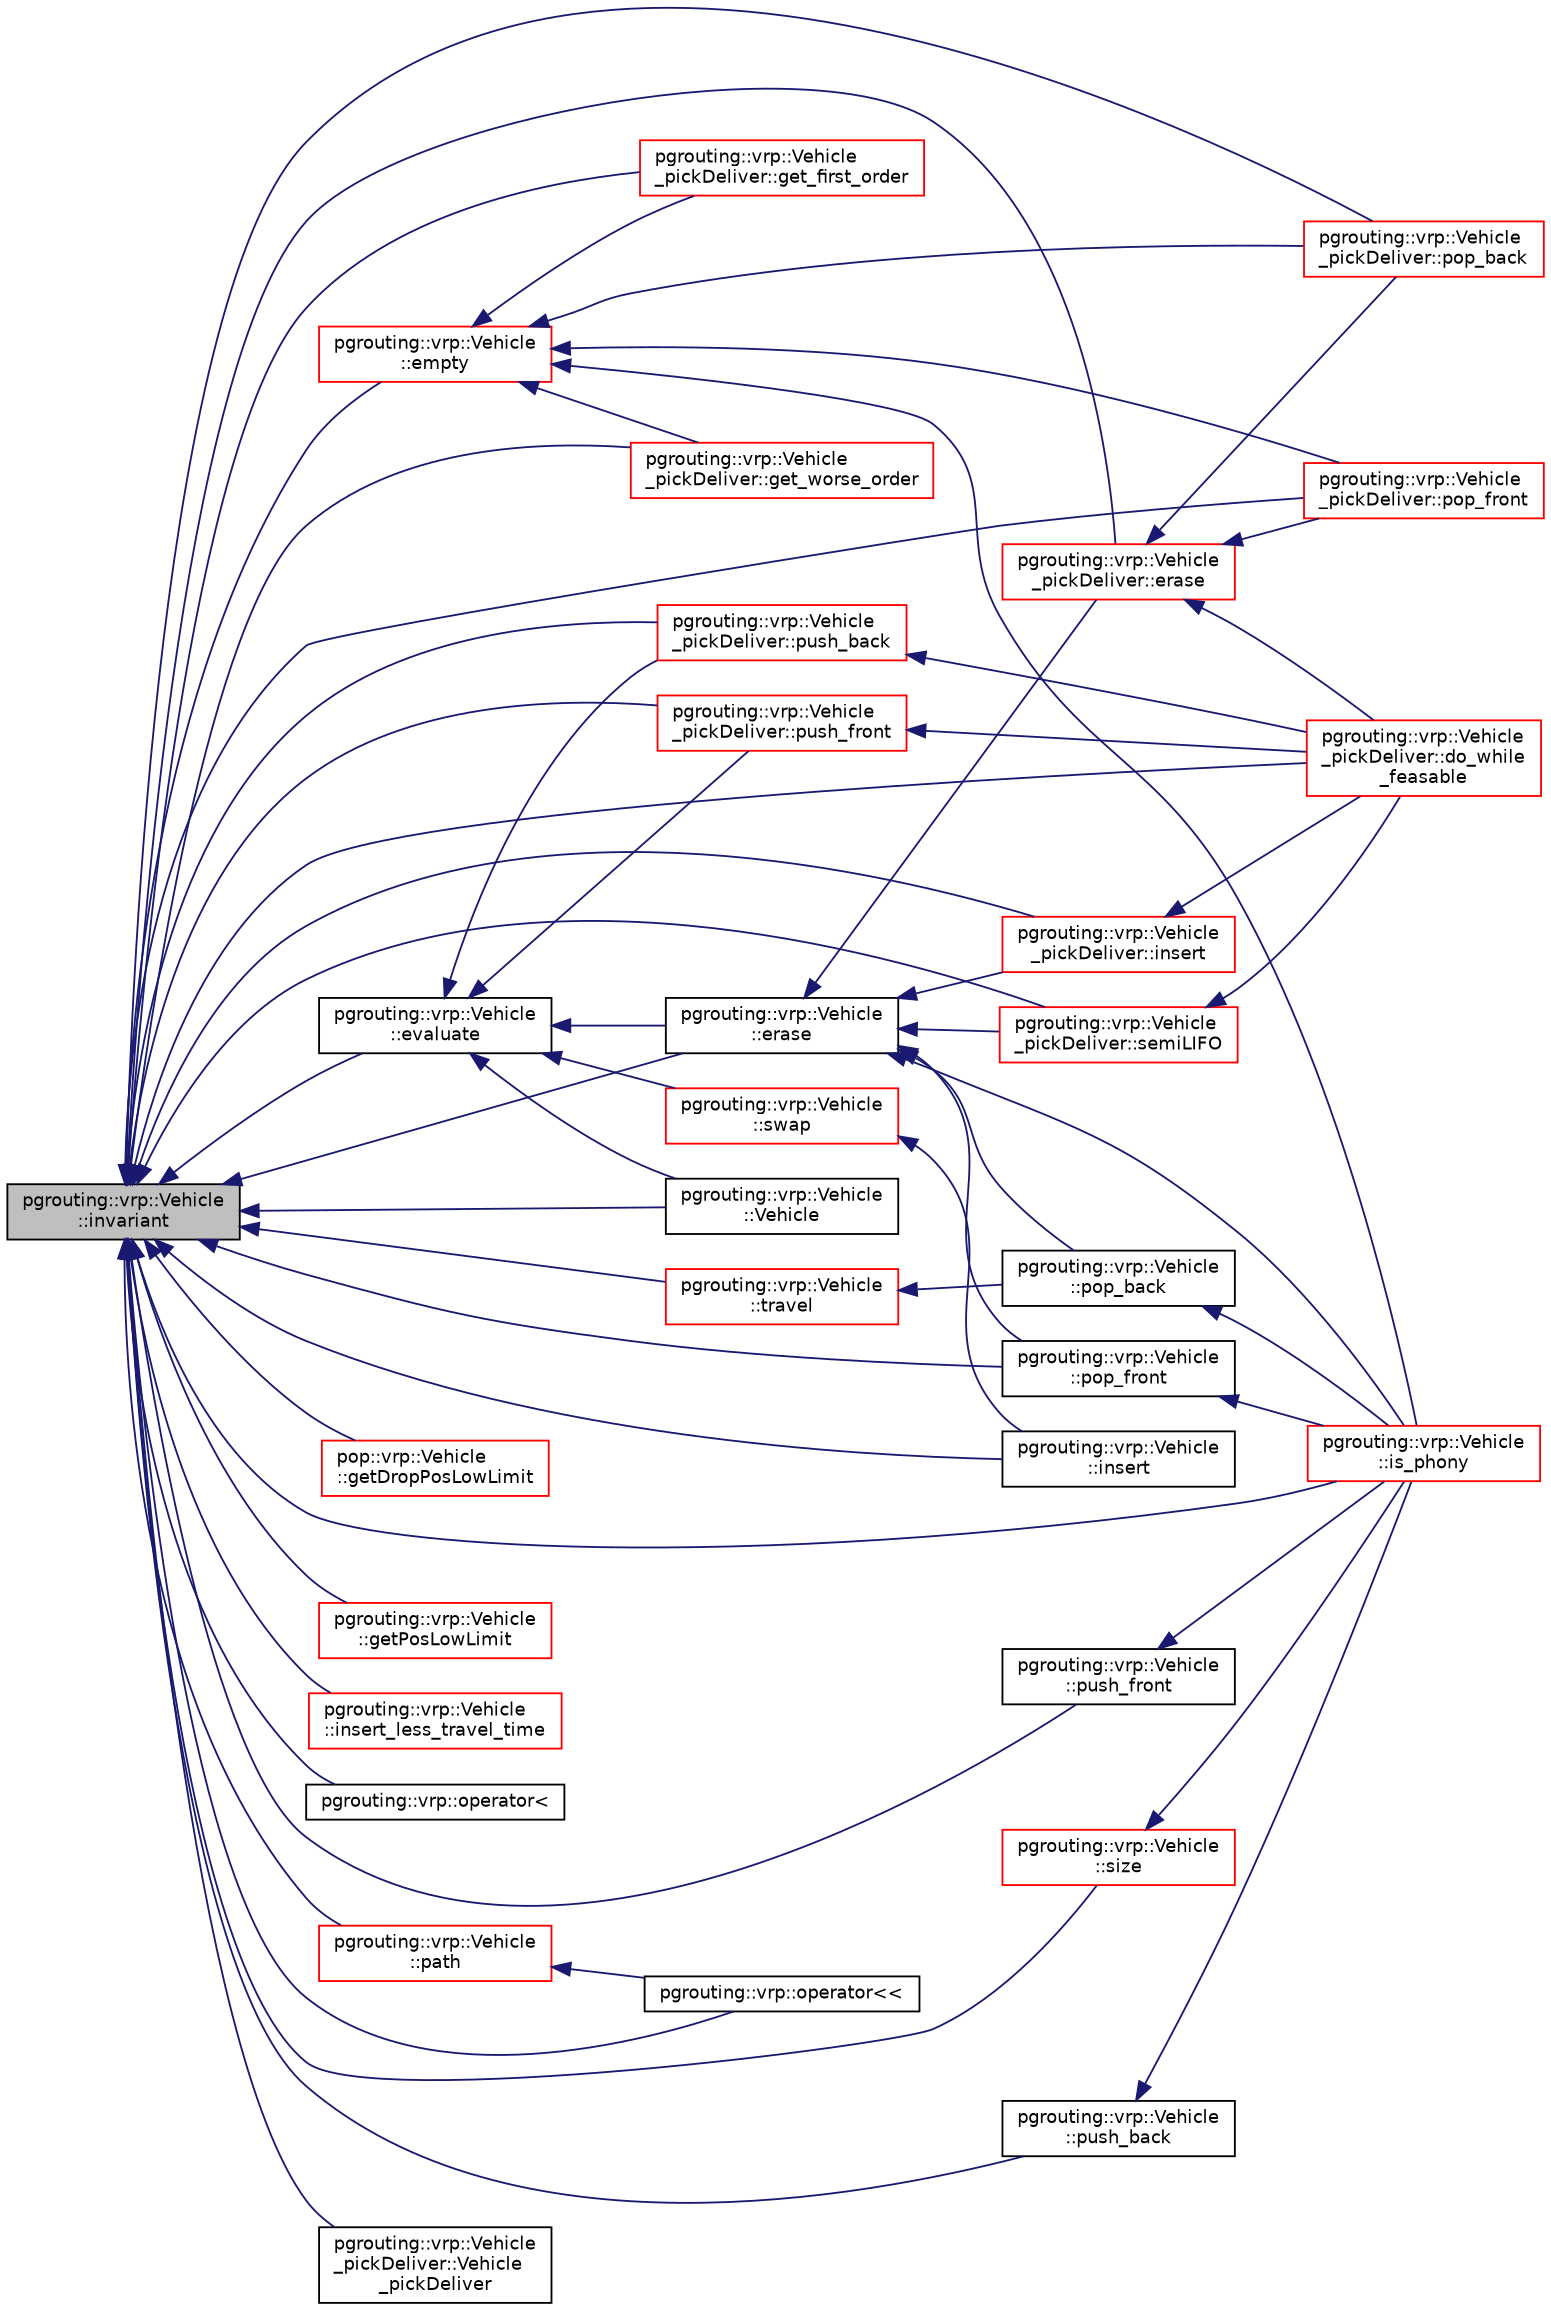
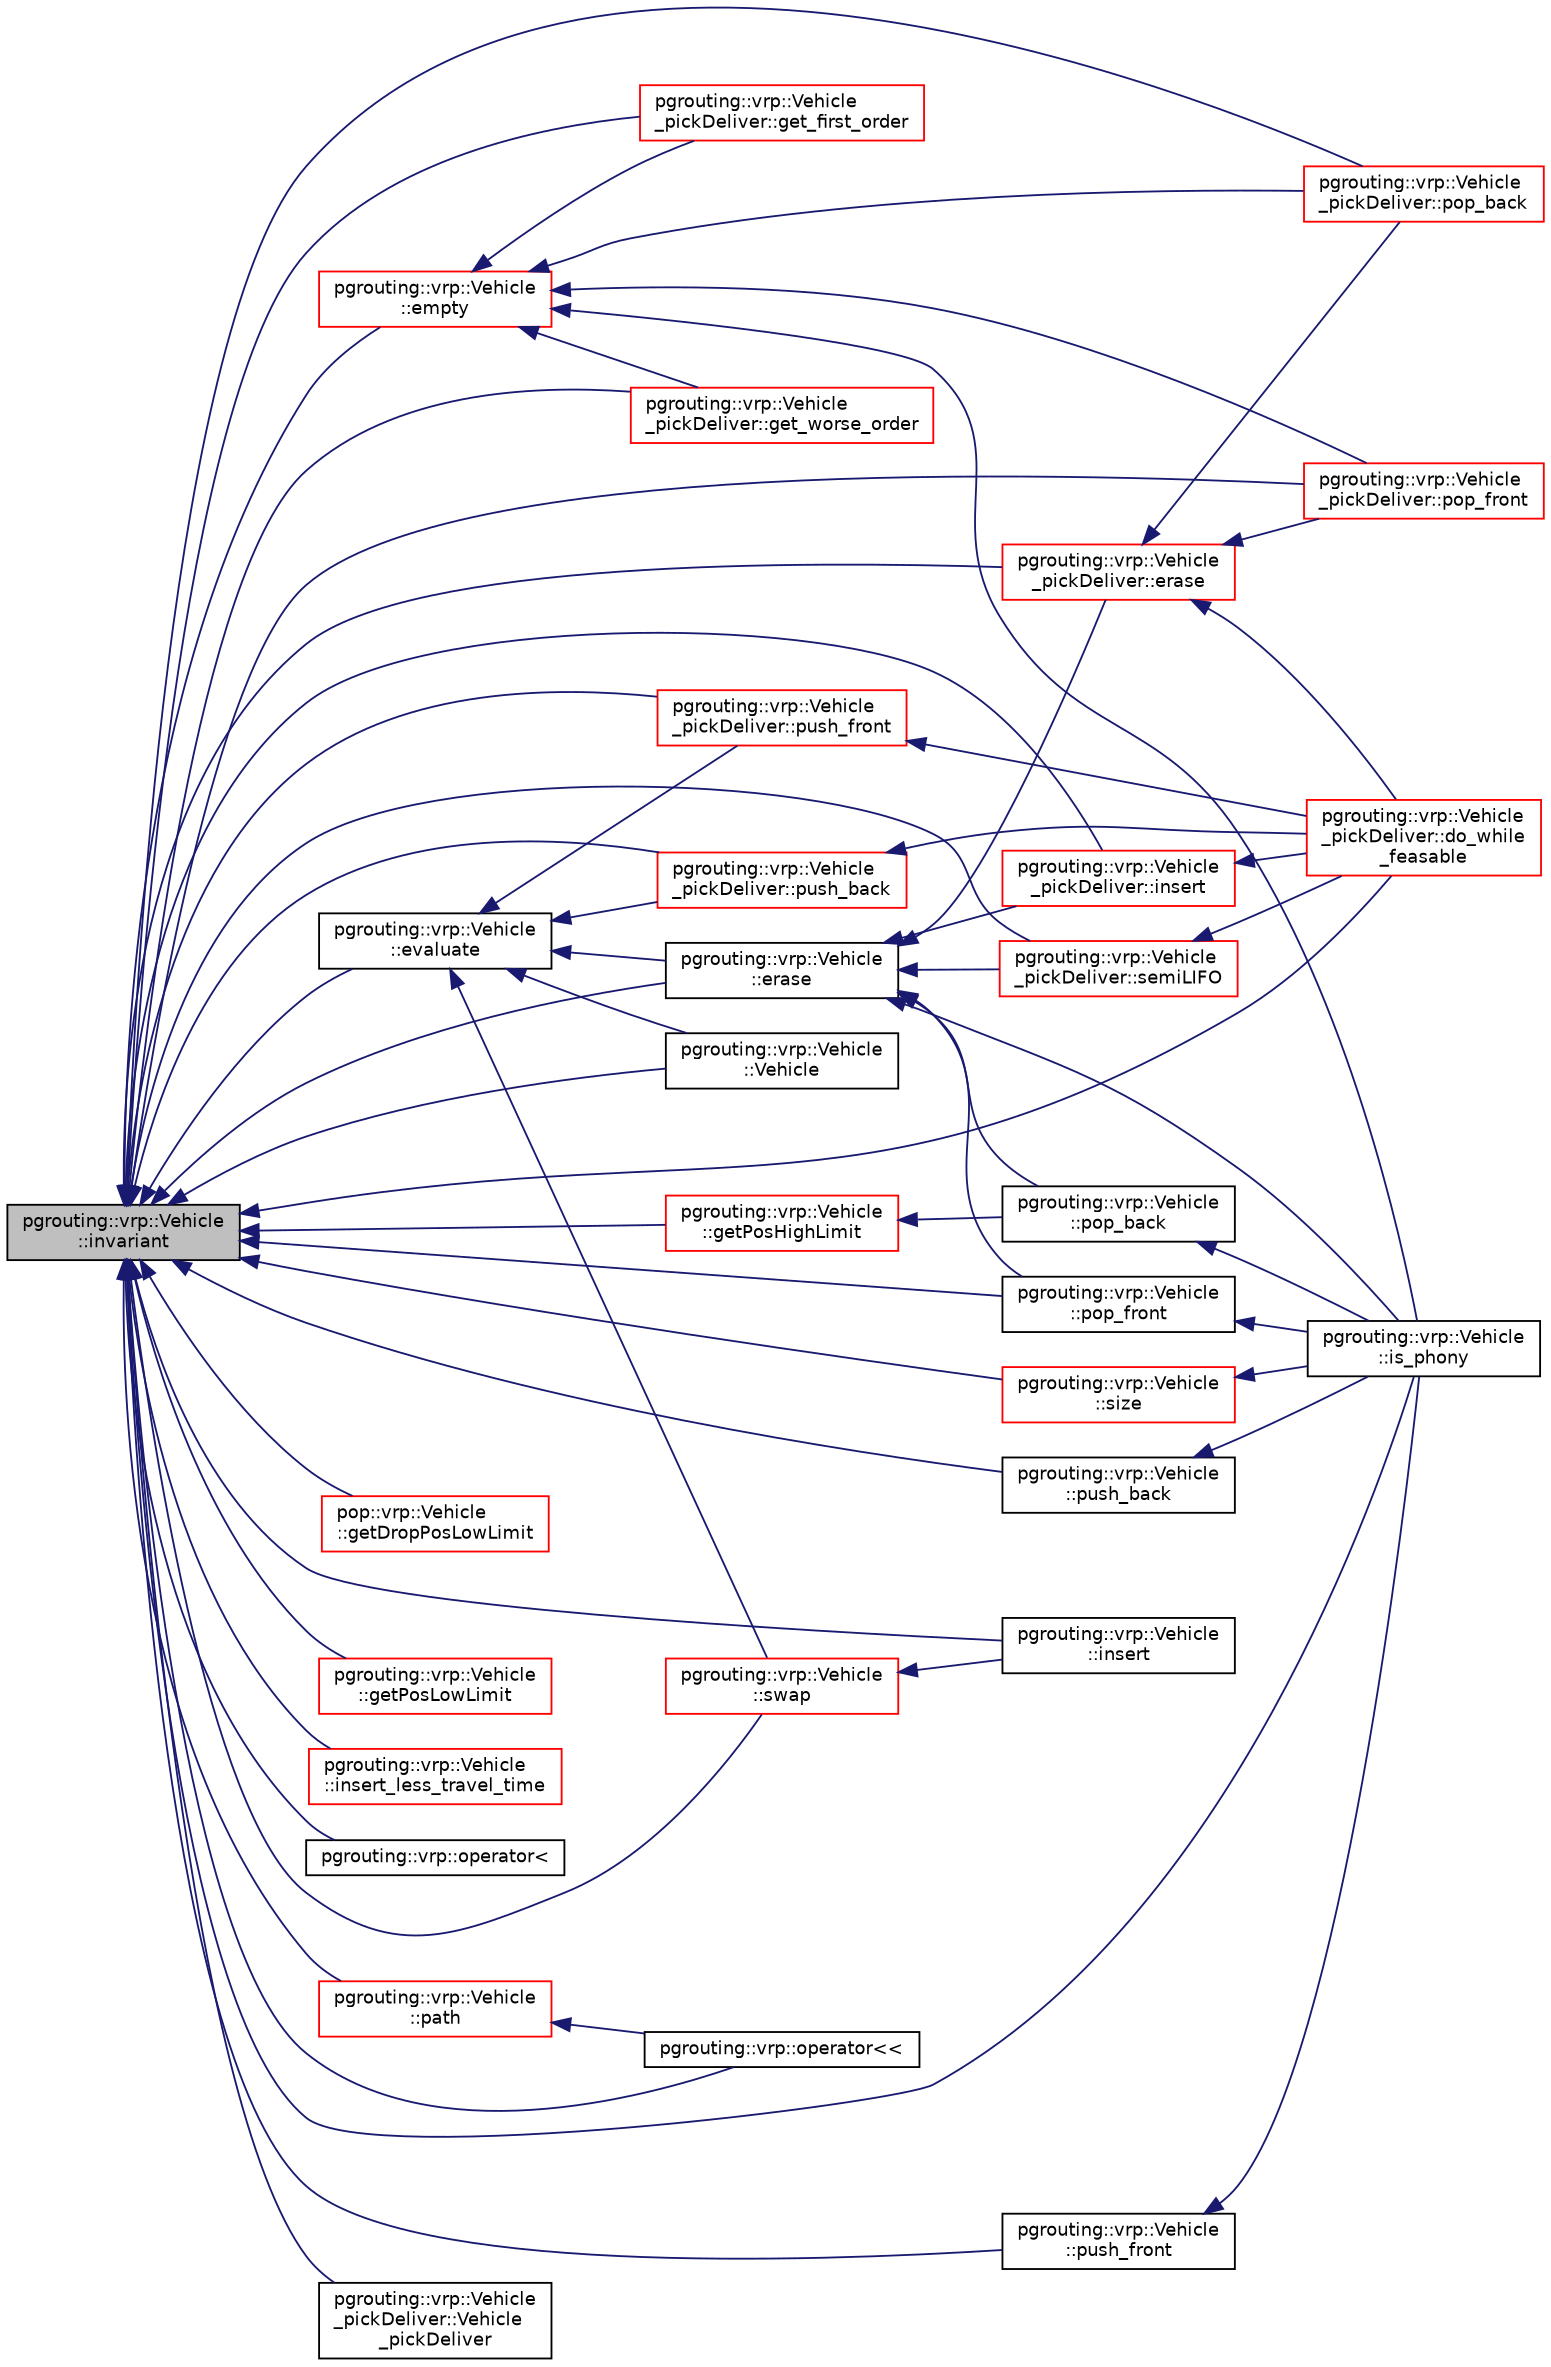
(782, 1297) -> (782, 1223)
(1424, 1453) -> (1424, 1349)
none -> (274, 1854)
